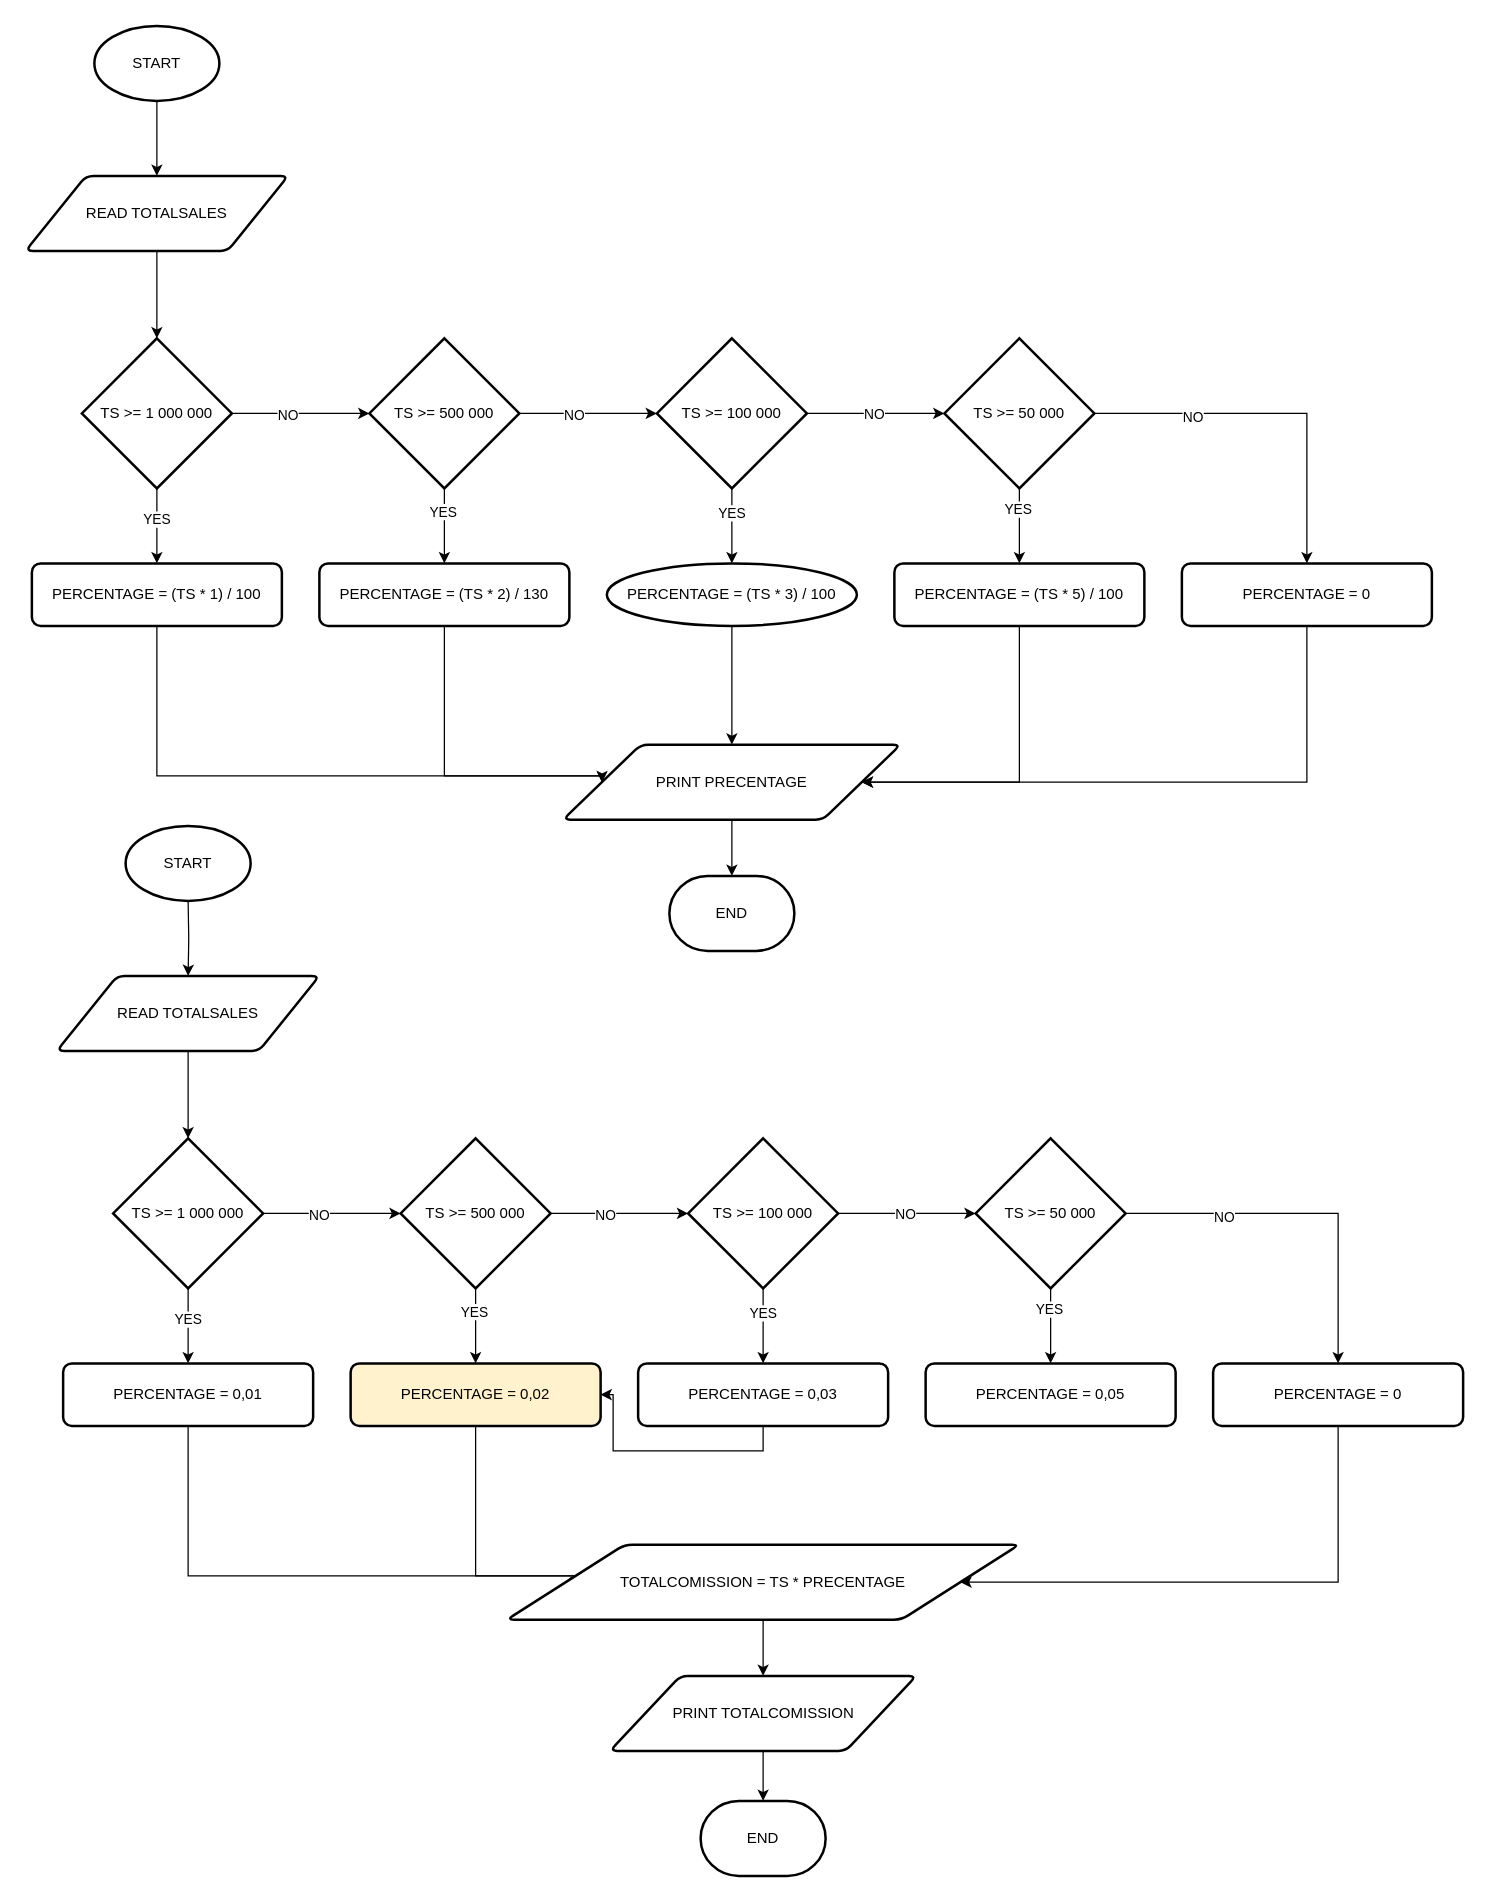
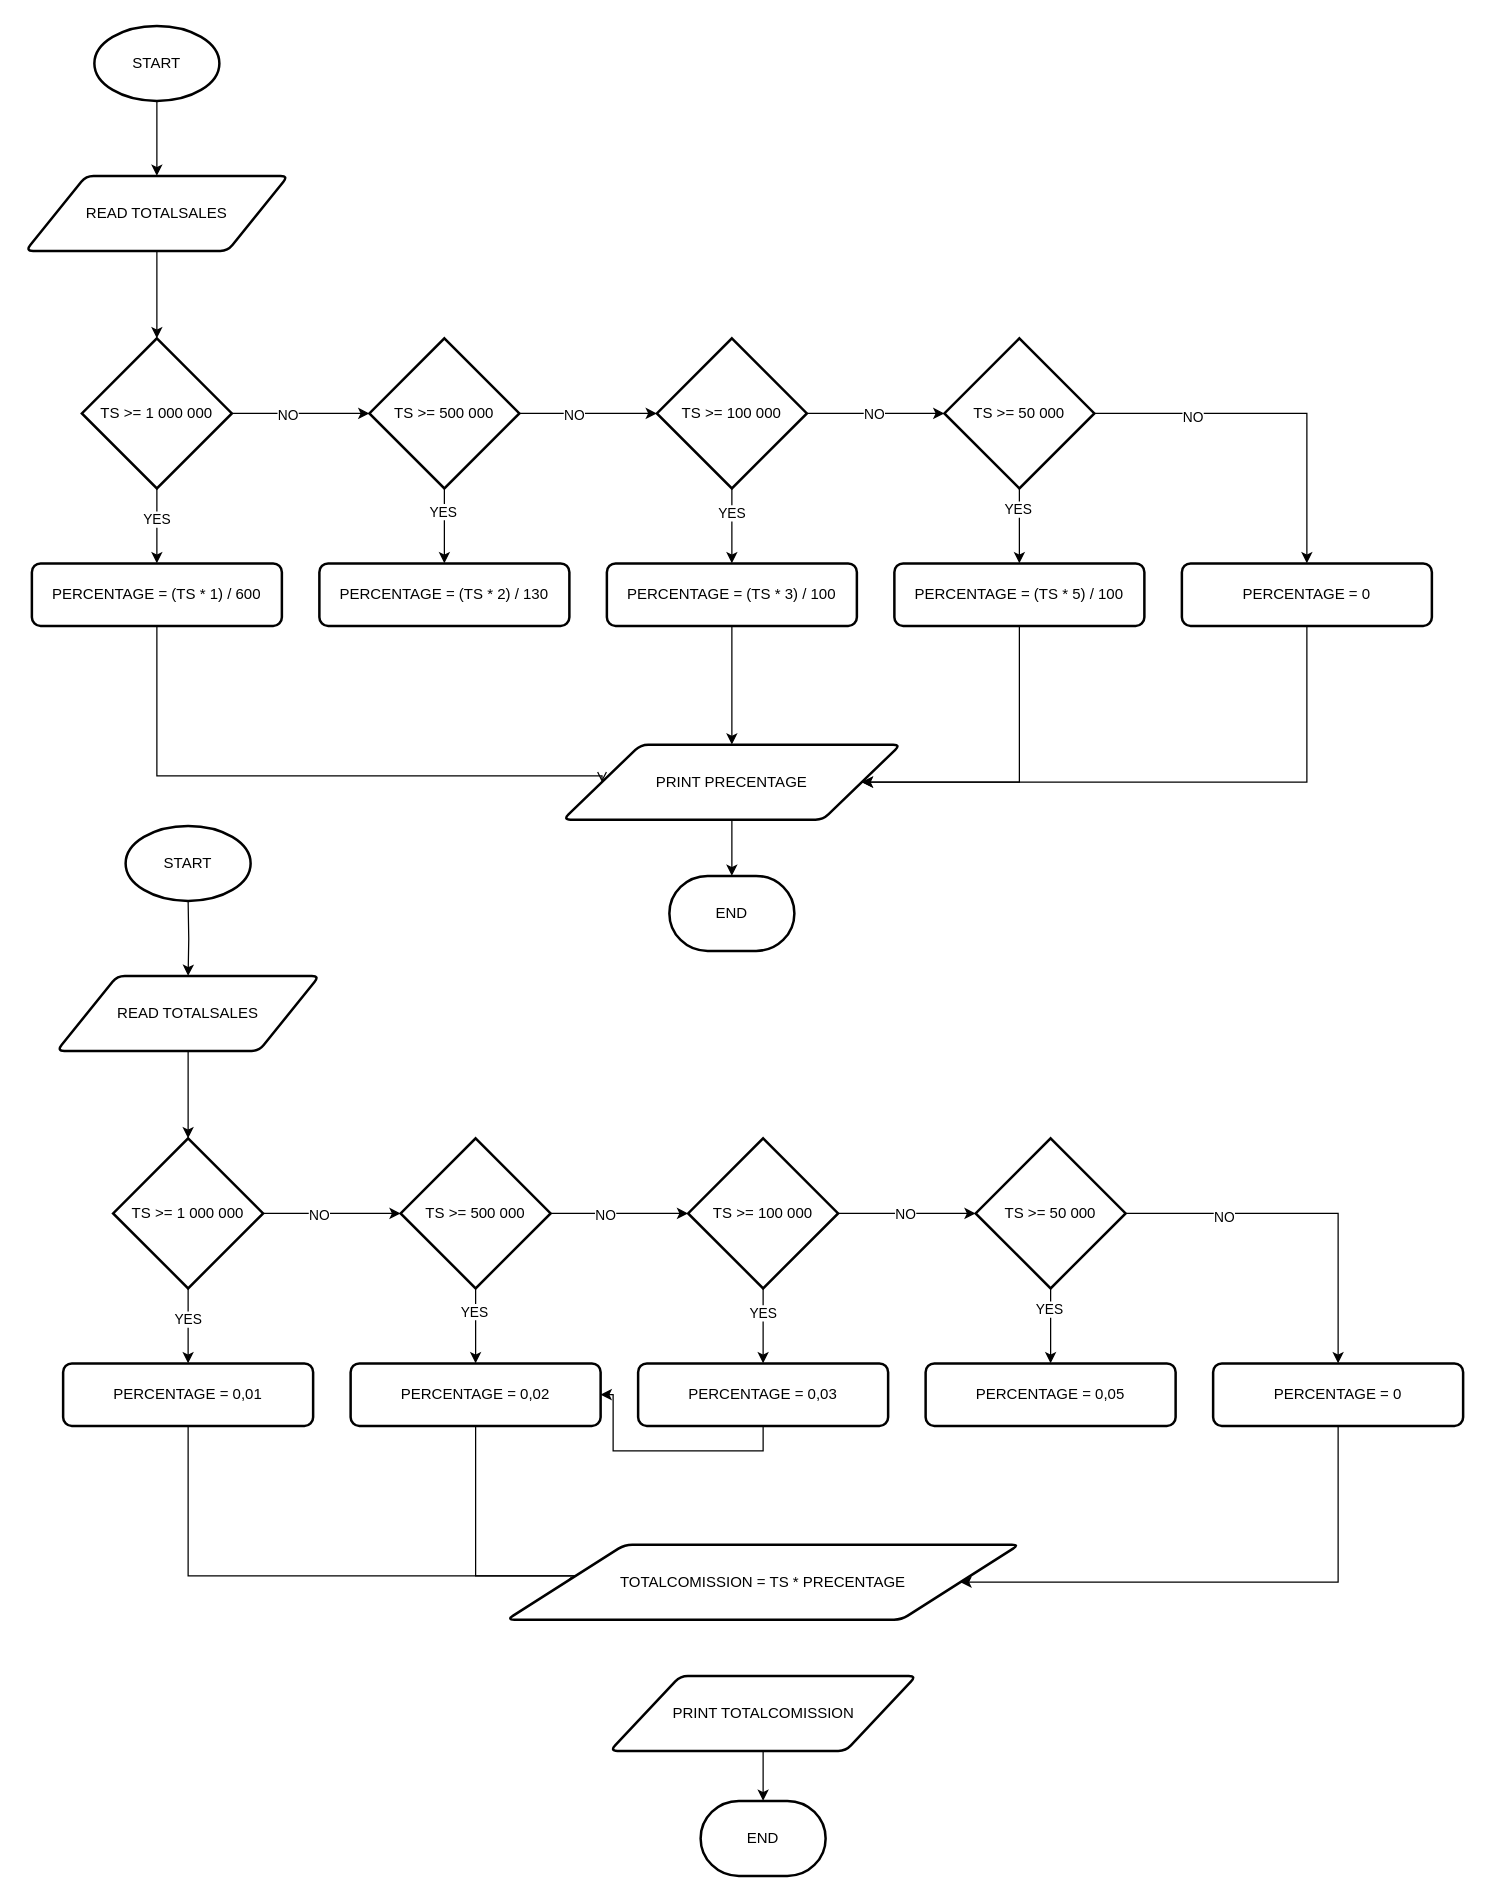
(157, 594) -> (157, 594)
(732, 594) -> (732, 594)
(444, 699) -> none
(476, 1394) -> (476, 1394)
(763, 1644) -> none
